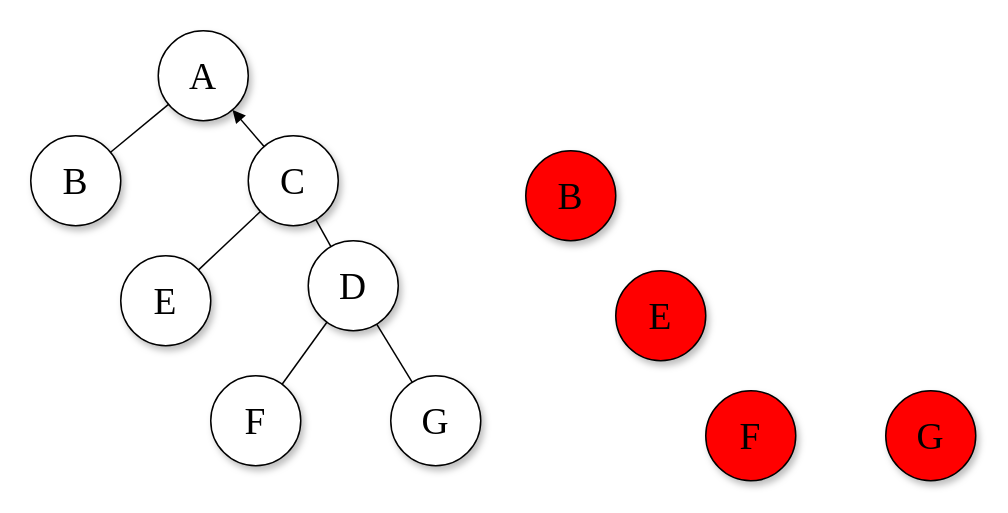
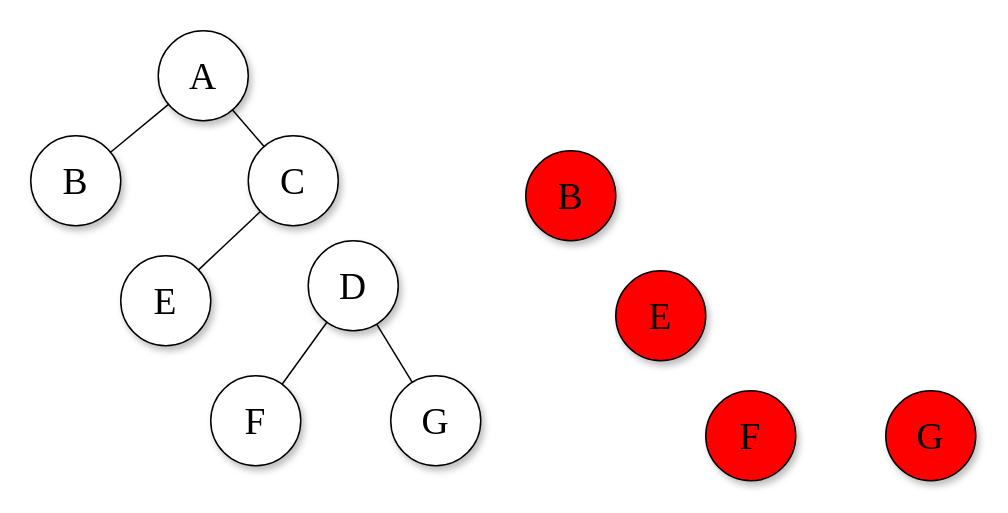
(241, 120) -> (237, 115)
(323, 233) -> none
